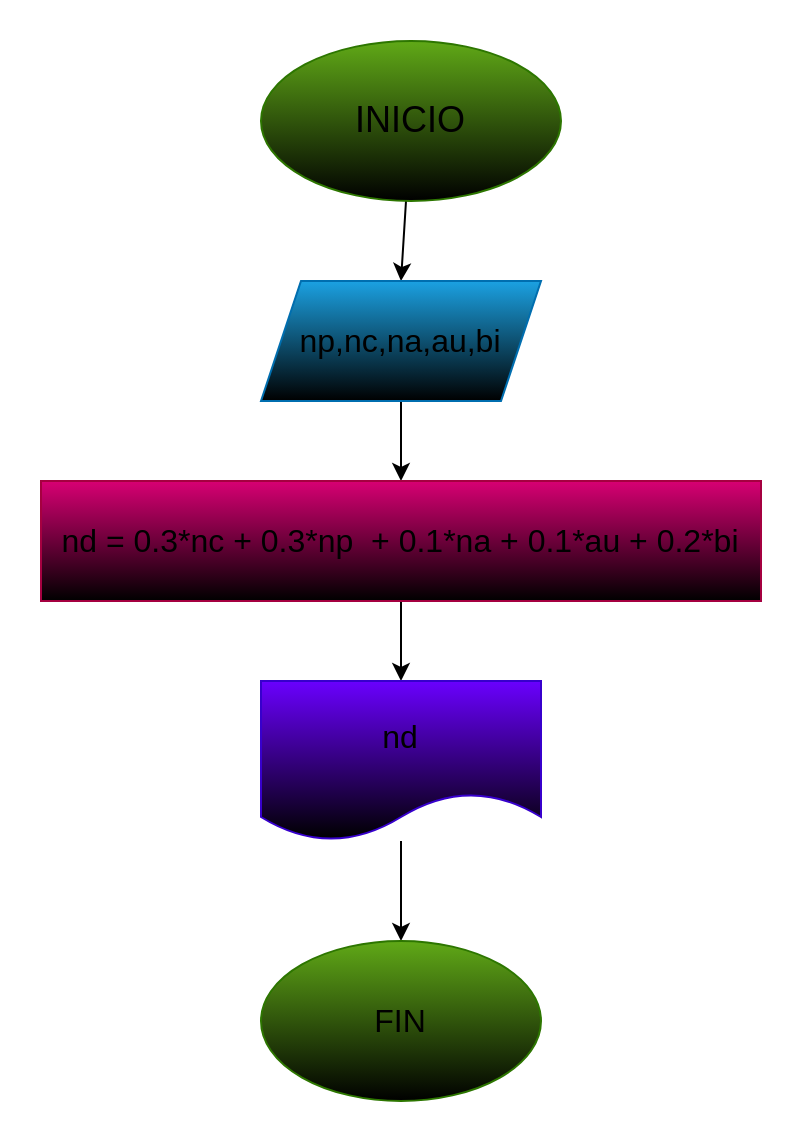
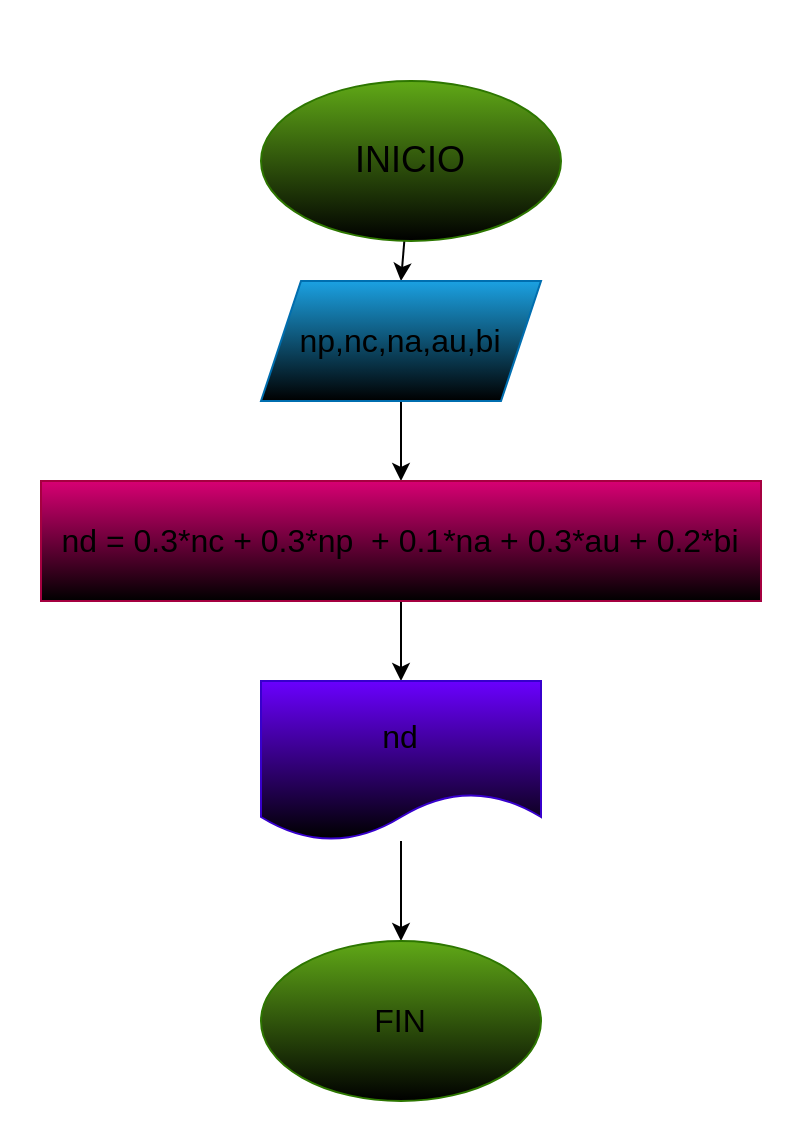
(411, 121) -> (411, 161)
(401, 541) -> (401, 541)
